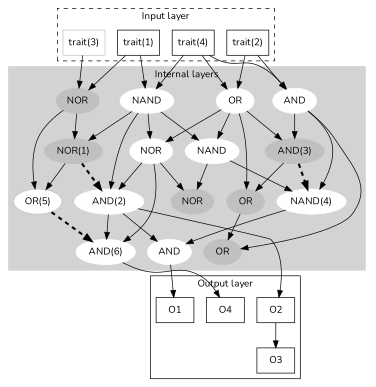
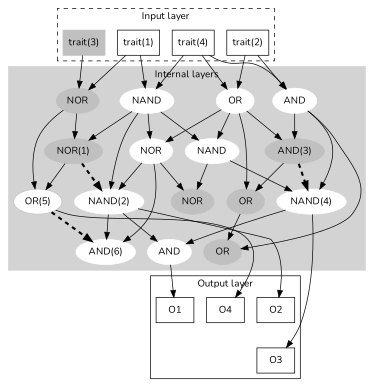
(84, 43) -> (84, 43)
(109, 202) -> (109, 202)
(172, 271) -> (163, 219)
(276, 332) -> (311, 280)
